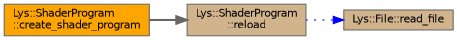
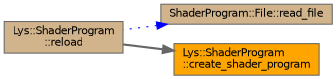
(163, 20) -> (143, 47)
(398, 20) -> (247, 14)
